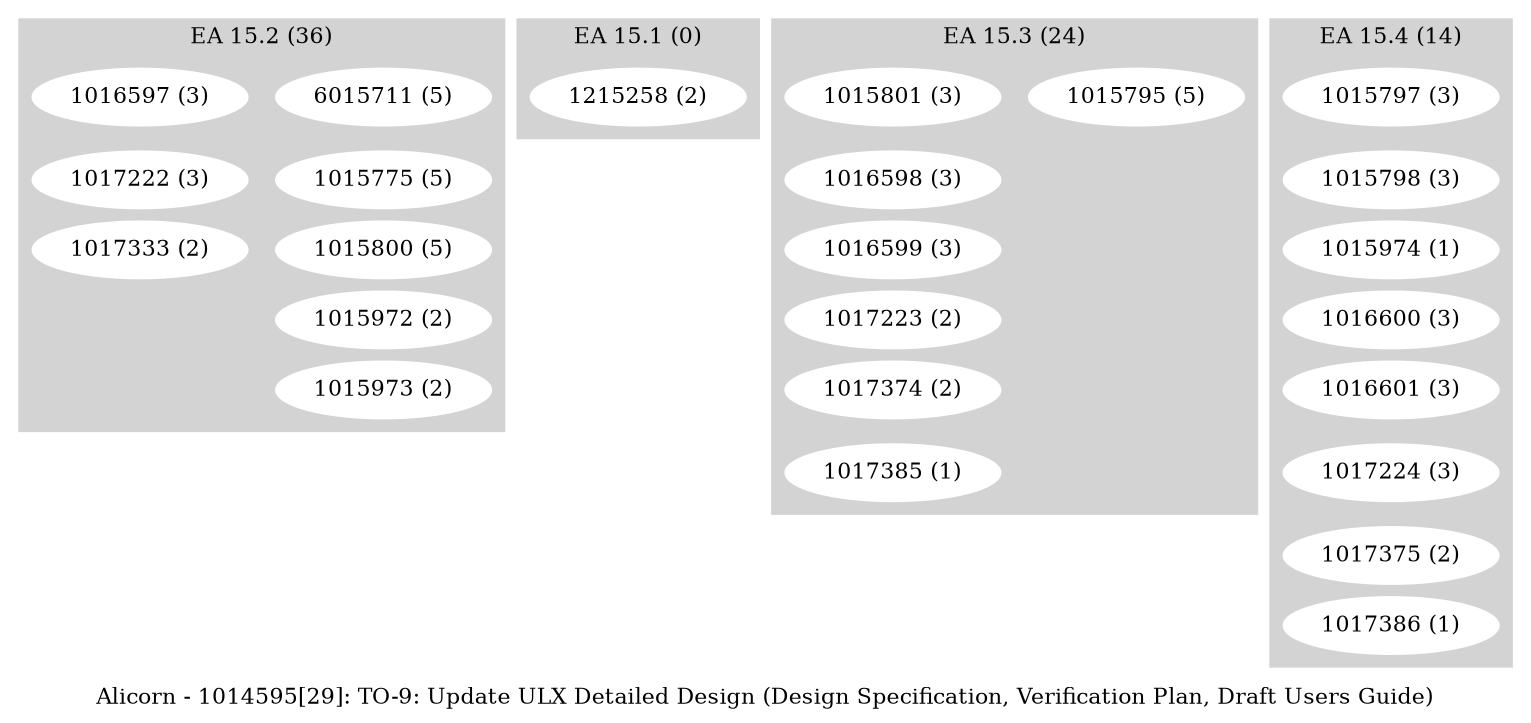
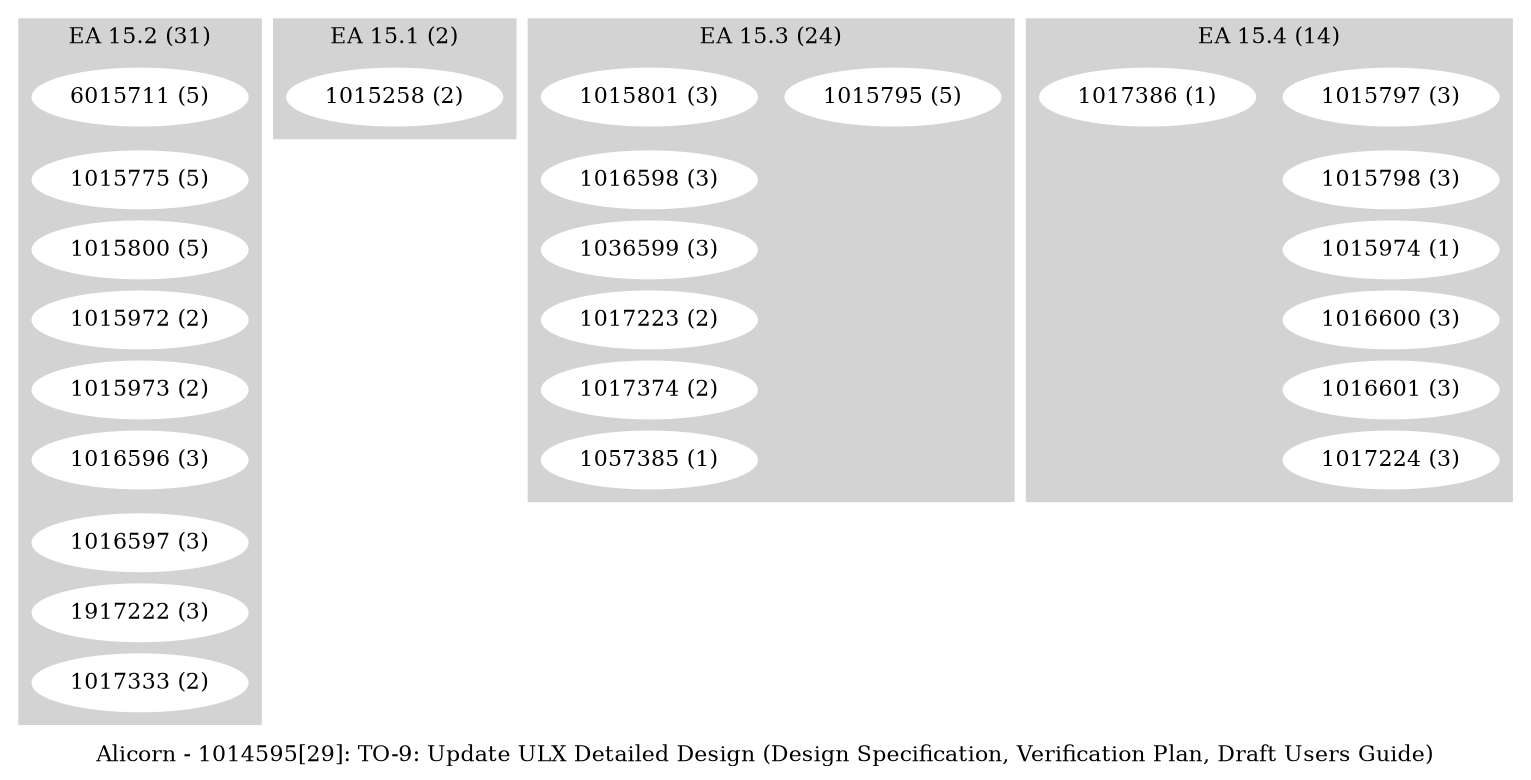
(262, 37) -> (140, 37)
(638, 37) -> (395, 37)
(638, 97) -> (395, 97)
(140, 180) -> (140, 613)
(893, 250) -> (649, 250)
none -> (140, 460)
(893, 473) -> (649, 460)
(1391, 555) -> none
